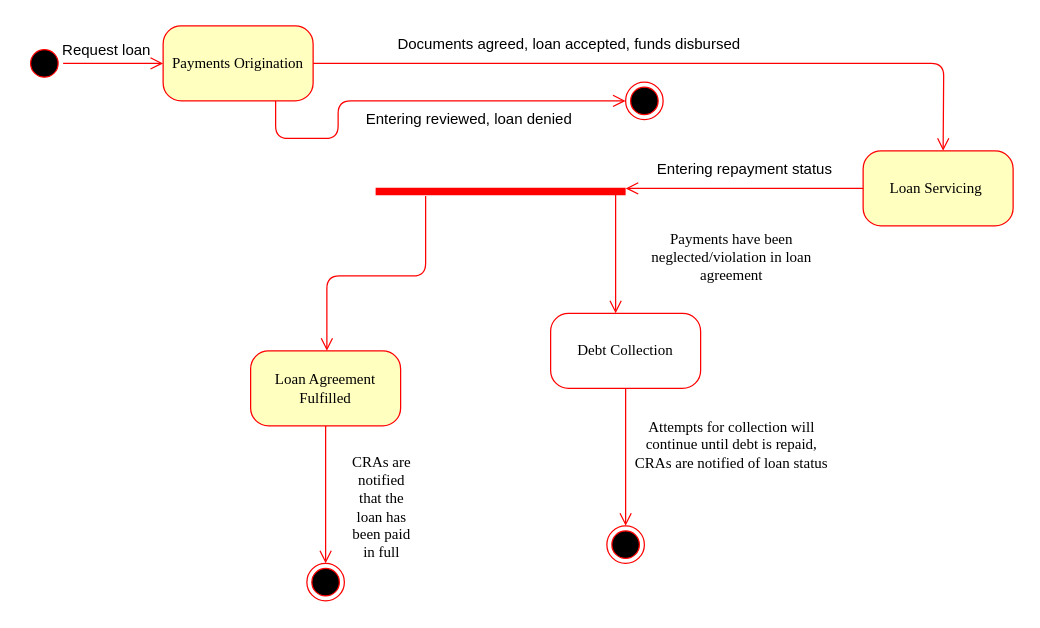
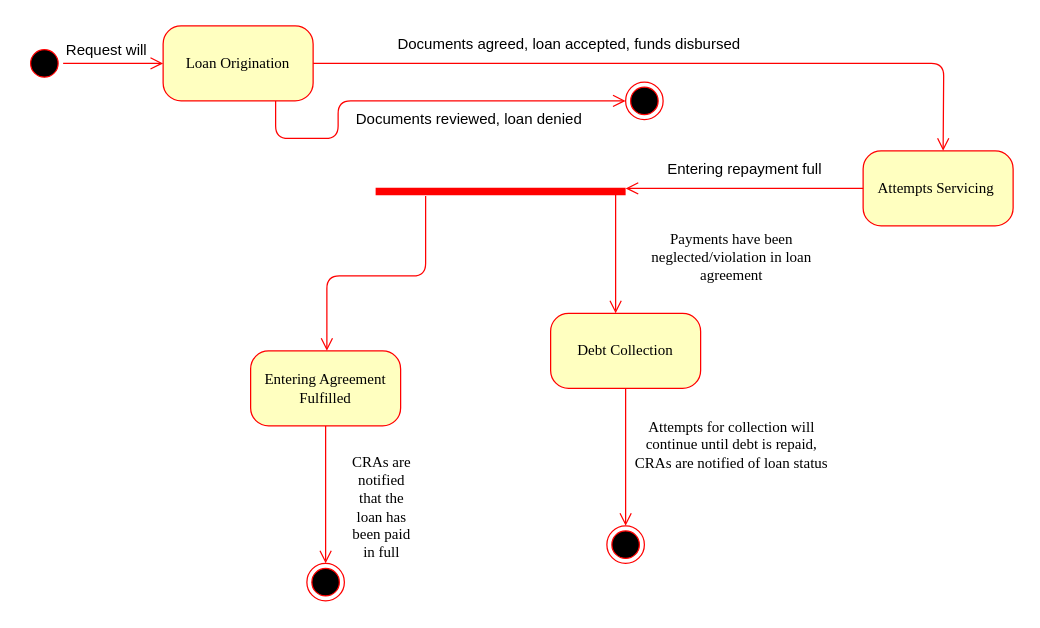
(107, 51) -> (107, 51)
(238, 63) -> (238, 63)
(469, 119) -> (469, 119)
(745, 169) -> (745, 169)
(938, 188) -> (938, 188)
(626, 351) -> (626, 351)
(326, 388) -> (326, 388)
